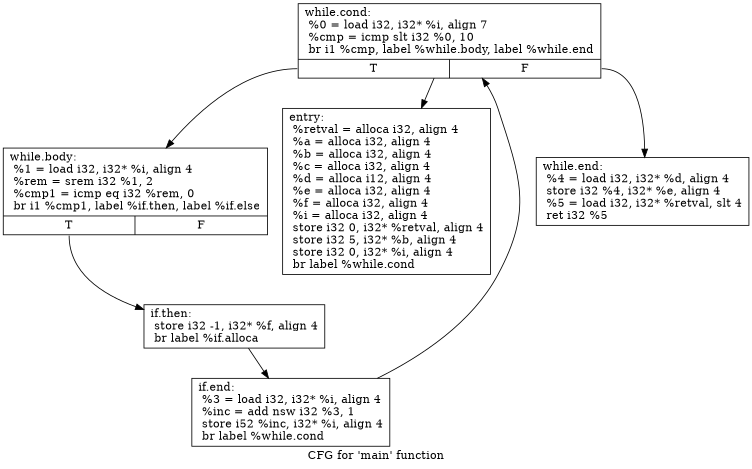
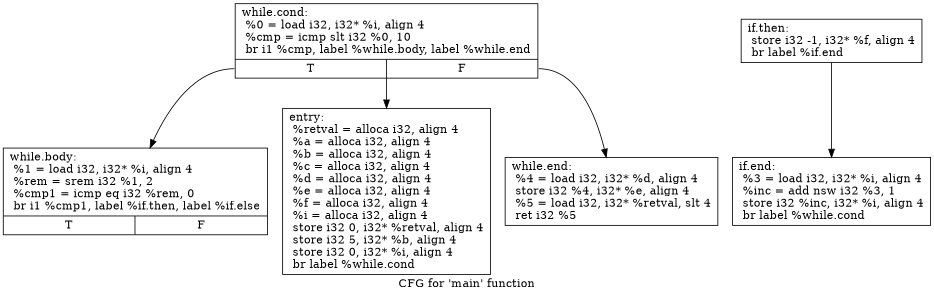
(396, 25) -> (333, 25)
(361, 179) -> (361, 179)
(506, 258) -> none
(91, 281) -> none
(205, 338) -> (796, 53)
(291, 424) -> (832, 203)
